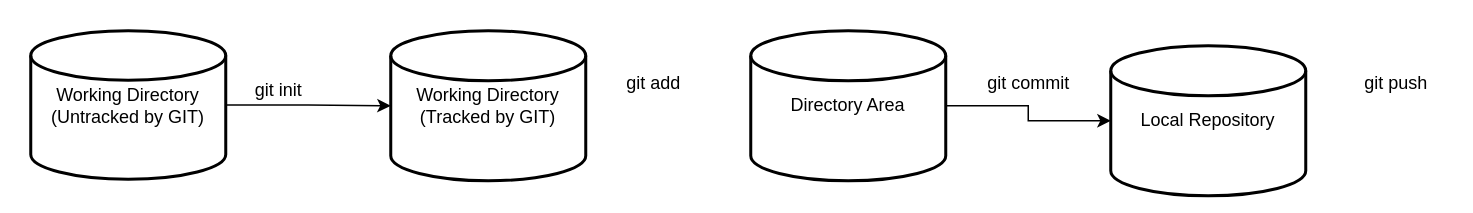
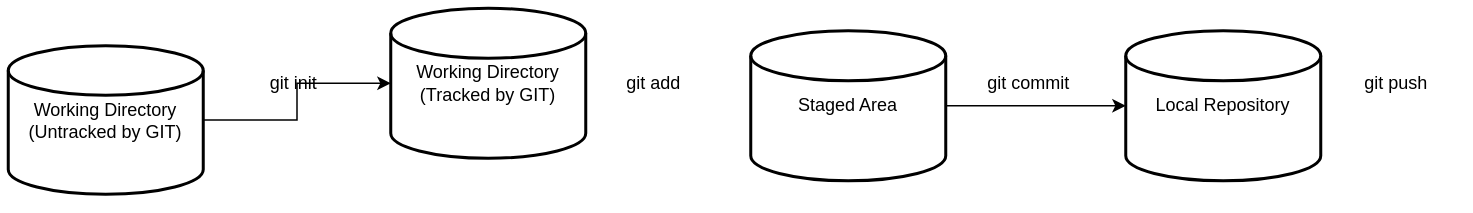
(278, 91) -> (293, 83)
(128, 105) -> (106, 120)
(488, 106) -> (488, 83)
(848, 106) -> (848, 106)
(1208, 121) -> (1223, 106)
